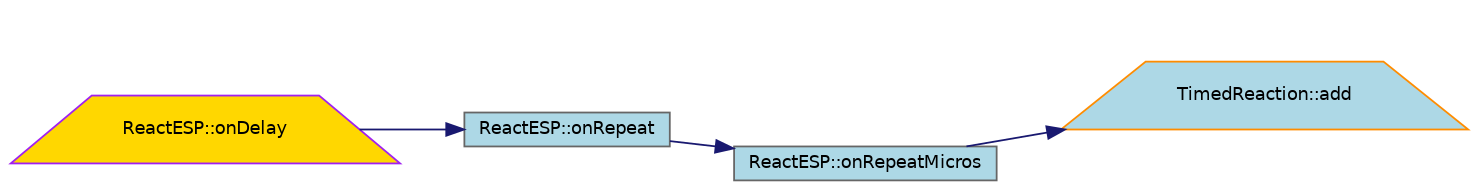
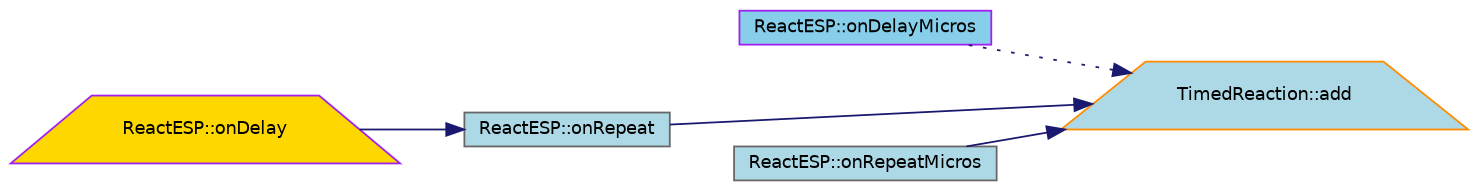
none -> (865, 28)
(693, 144) -> (872, 115)
